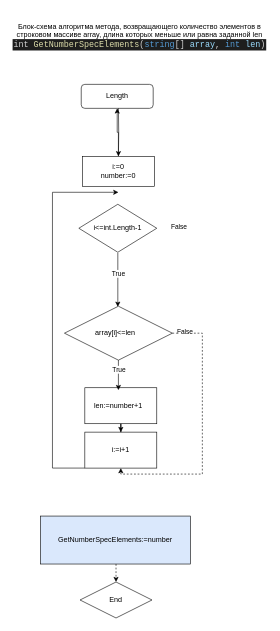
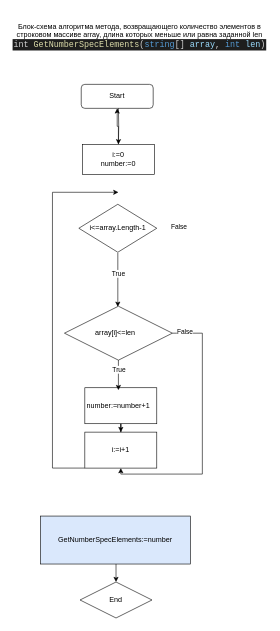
(117, 96) -> (117, 96)
(119, 171) -> (119, 159)
(118, 228) -> (118, 228)
(119, 406) -> (119, 406)
(203, 439) -> (203, 439)
(116, 571) -> (116, 571)
